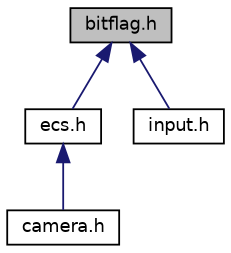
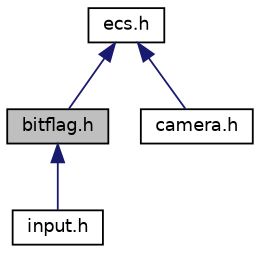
(87, 84) -> (87, 83)
